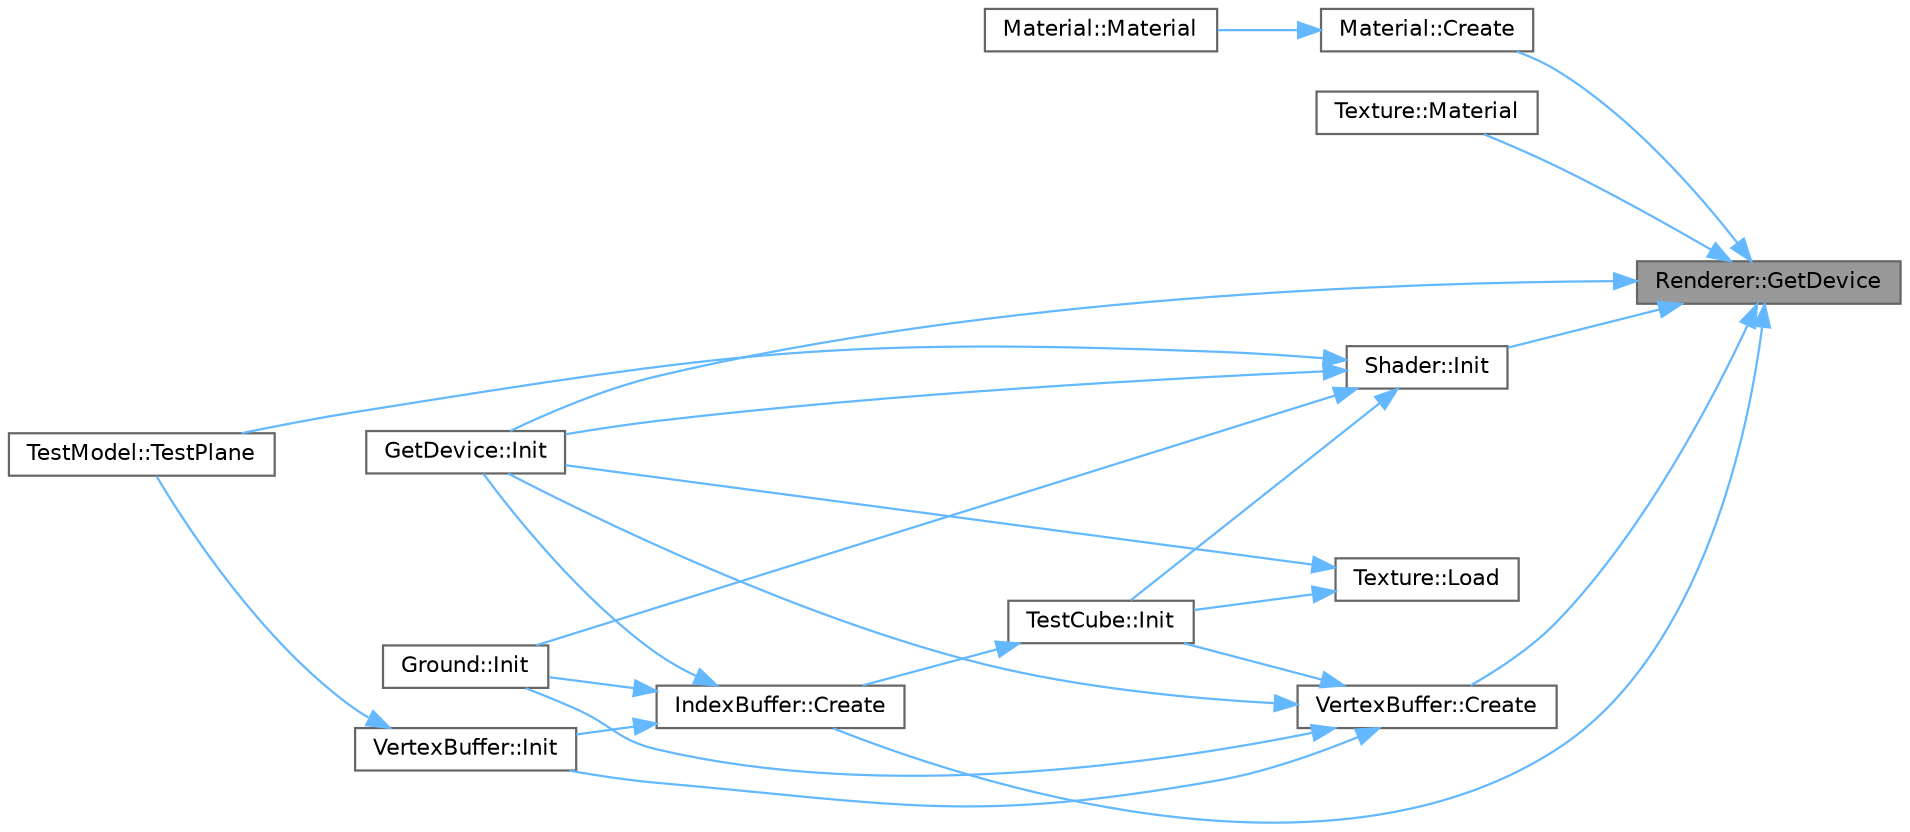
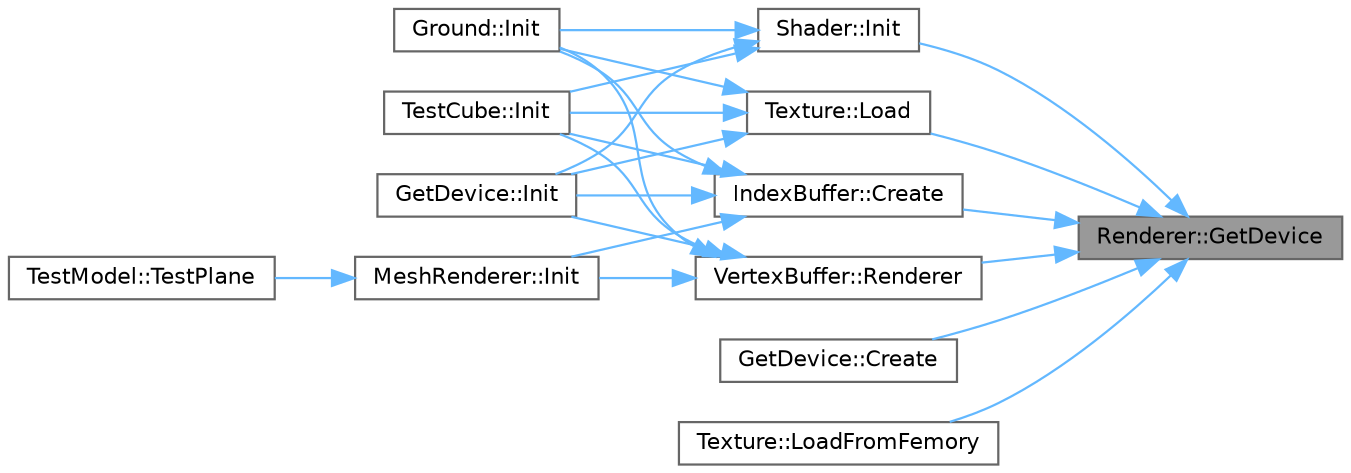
(1101, 30) -> none
(1427, 30) -> (839, 361)
none -> (626, 64)
(1427, 113) -> (839, 443)
(1055, 311) -> (1037, 166)
(888, 348) -> none
(930, 667) -> (646, 151)
(1427, 707) -> (839, 278)
(466, 749) -> (477, 278)
